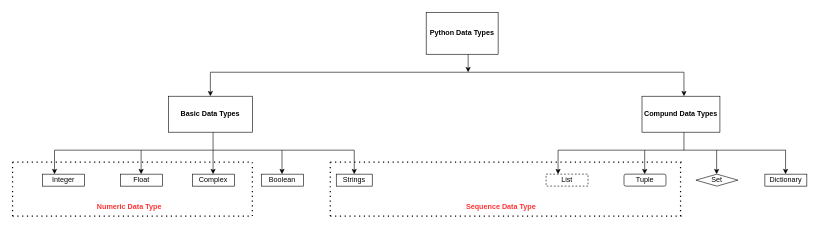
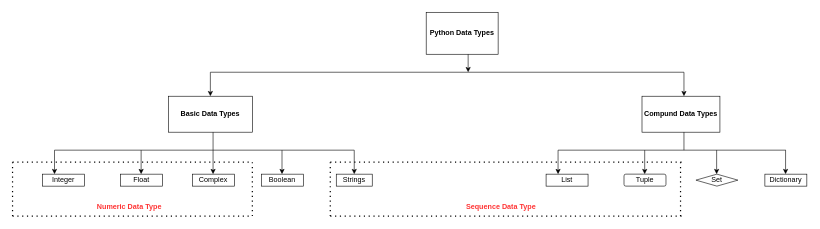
(567, 180) -> (567, 180)
